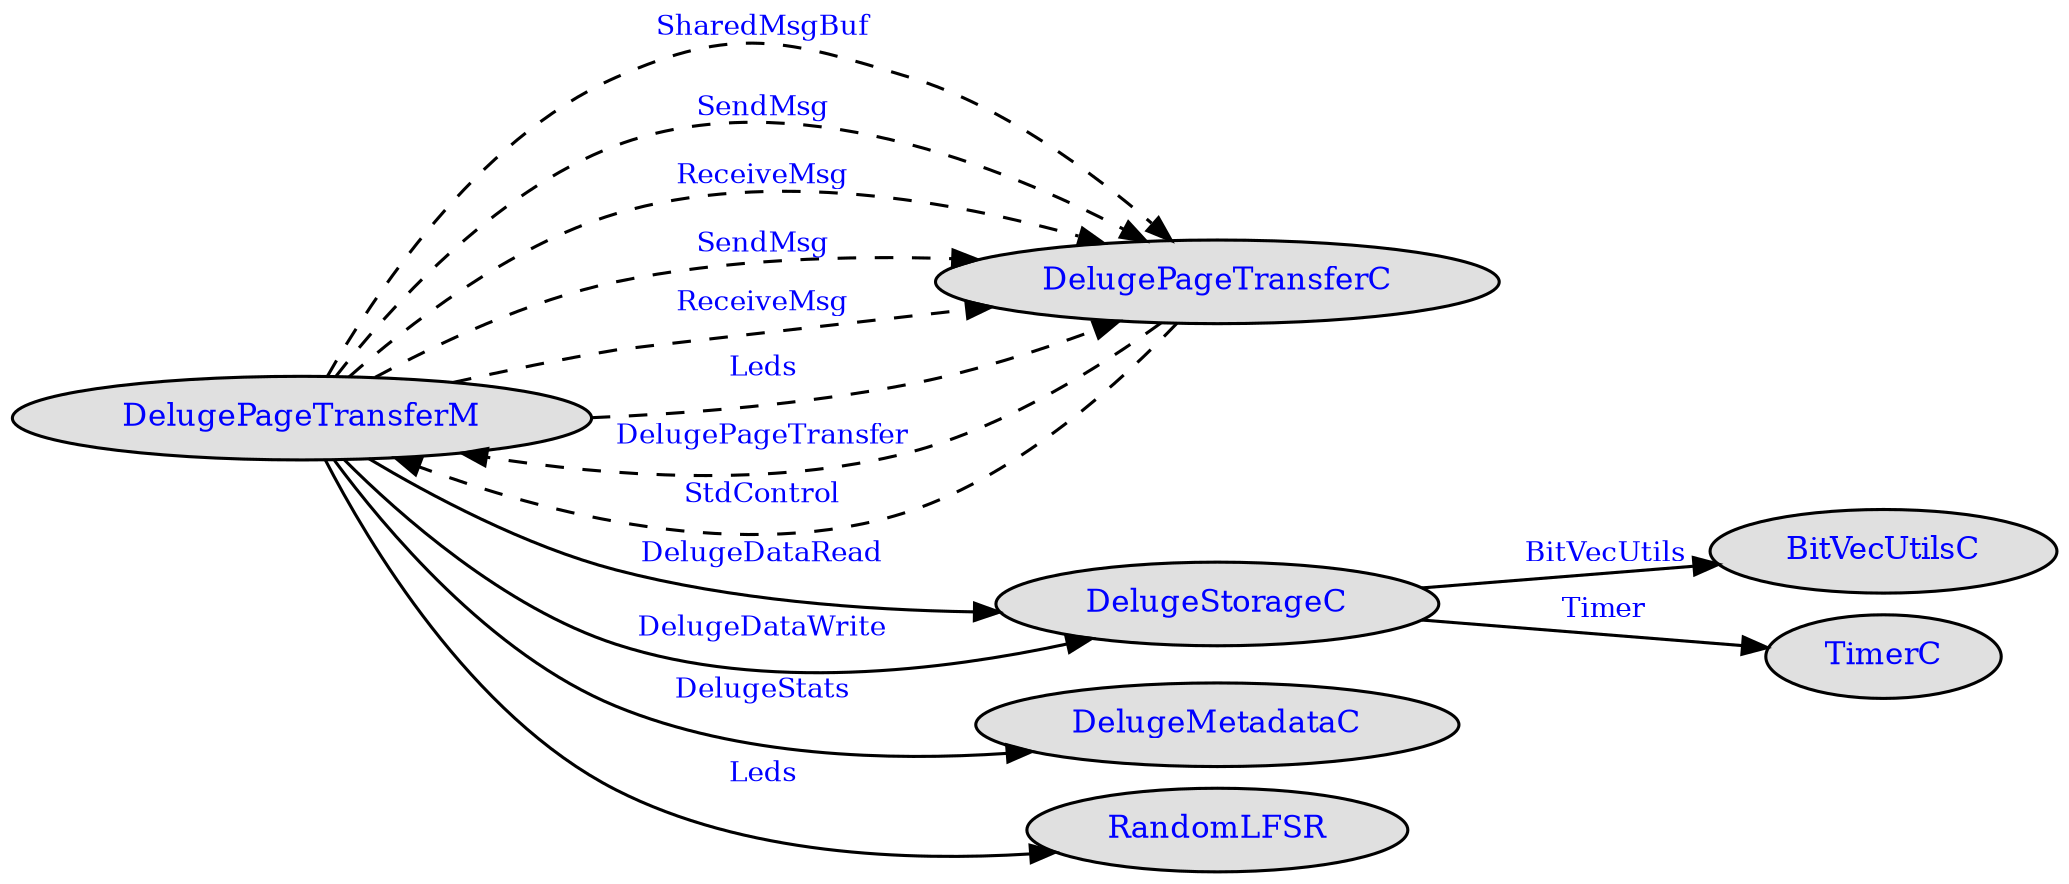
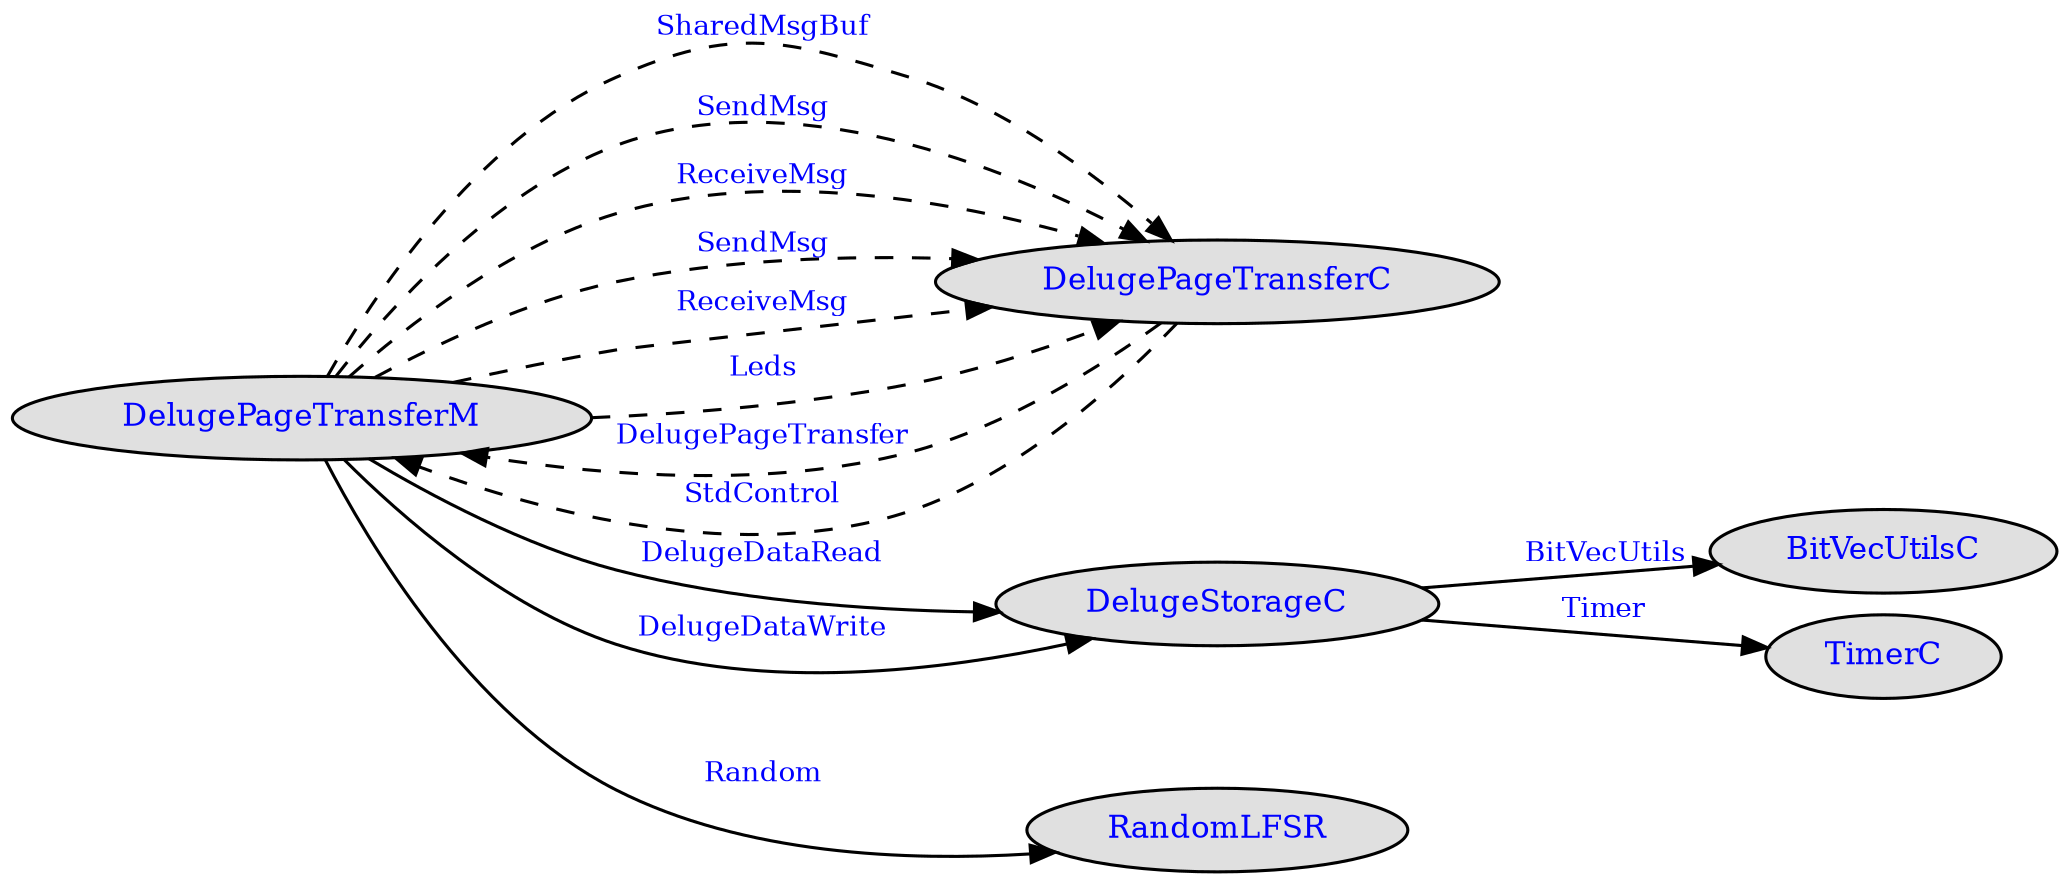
(1217, 725) -> none
(763, 774) -> (763, 774)
